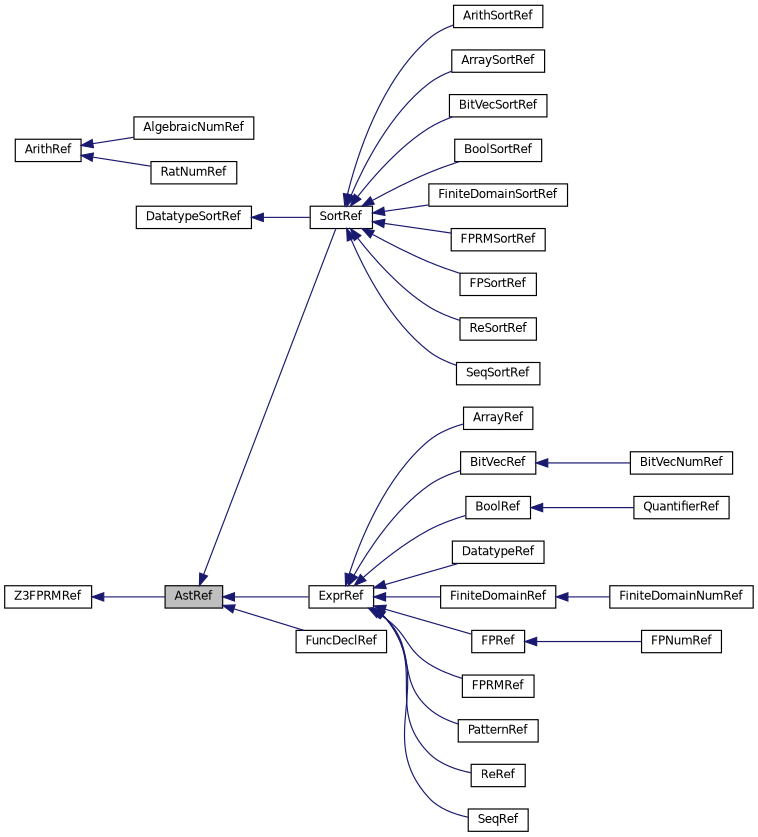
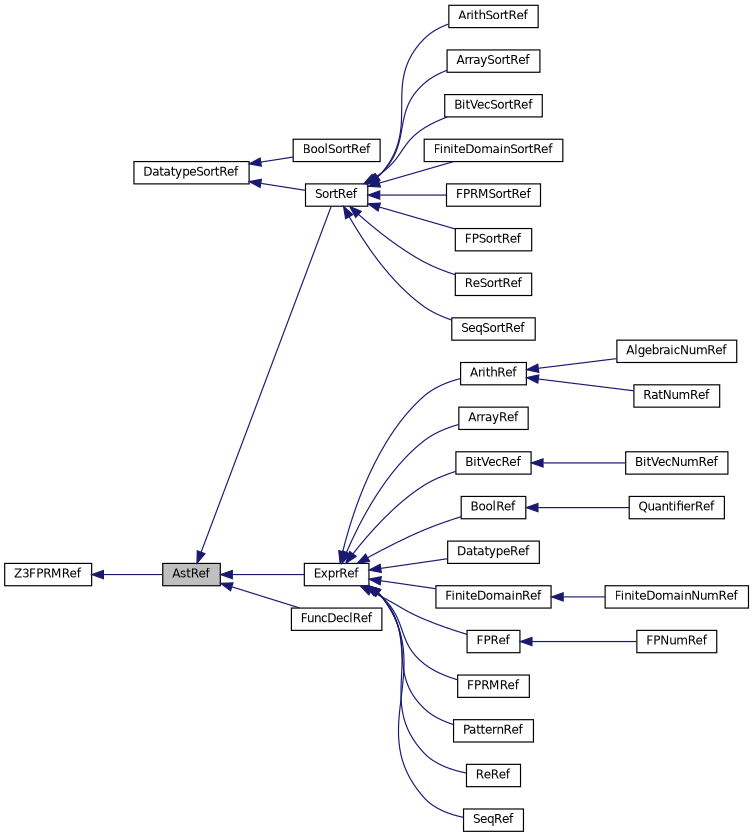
(415, 179) -> (277, 160)
none -> (382, 450)
